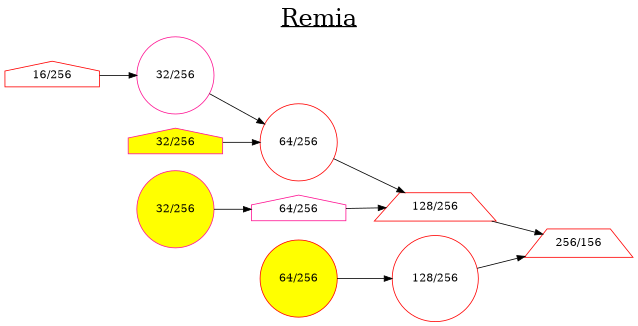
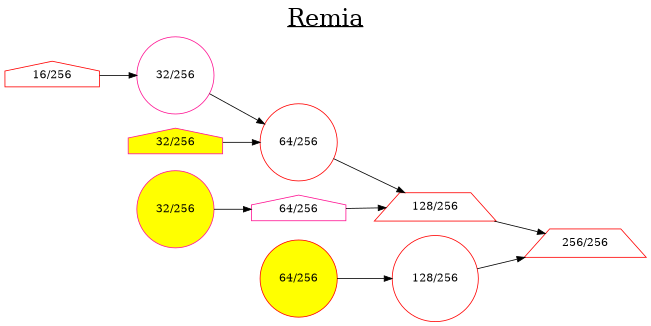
(579, 243) -> (585, 243)
